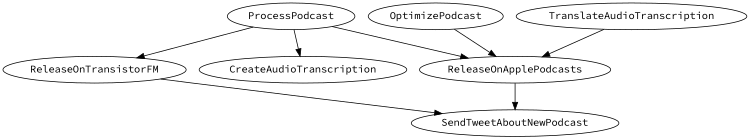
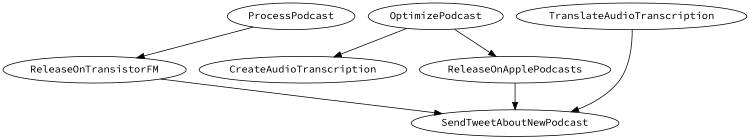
(296, 39) -> (374, 41)
(397, 41) -> none
(577, 42) -> (620, 80)
